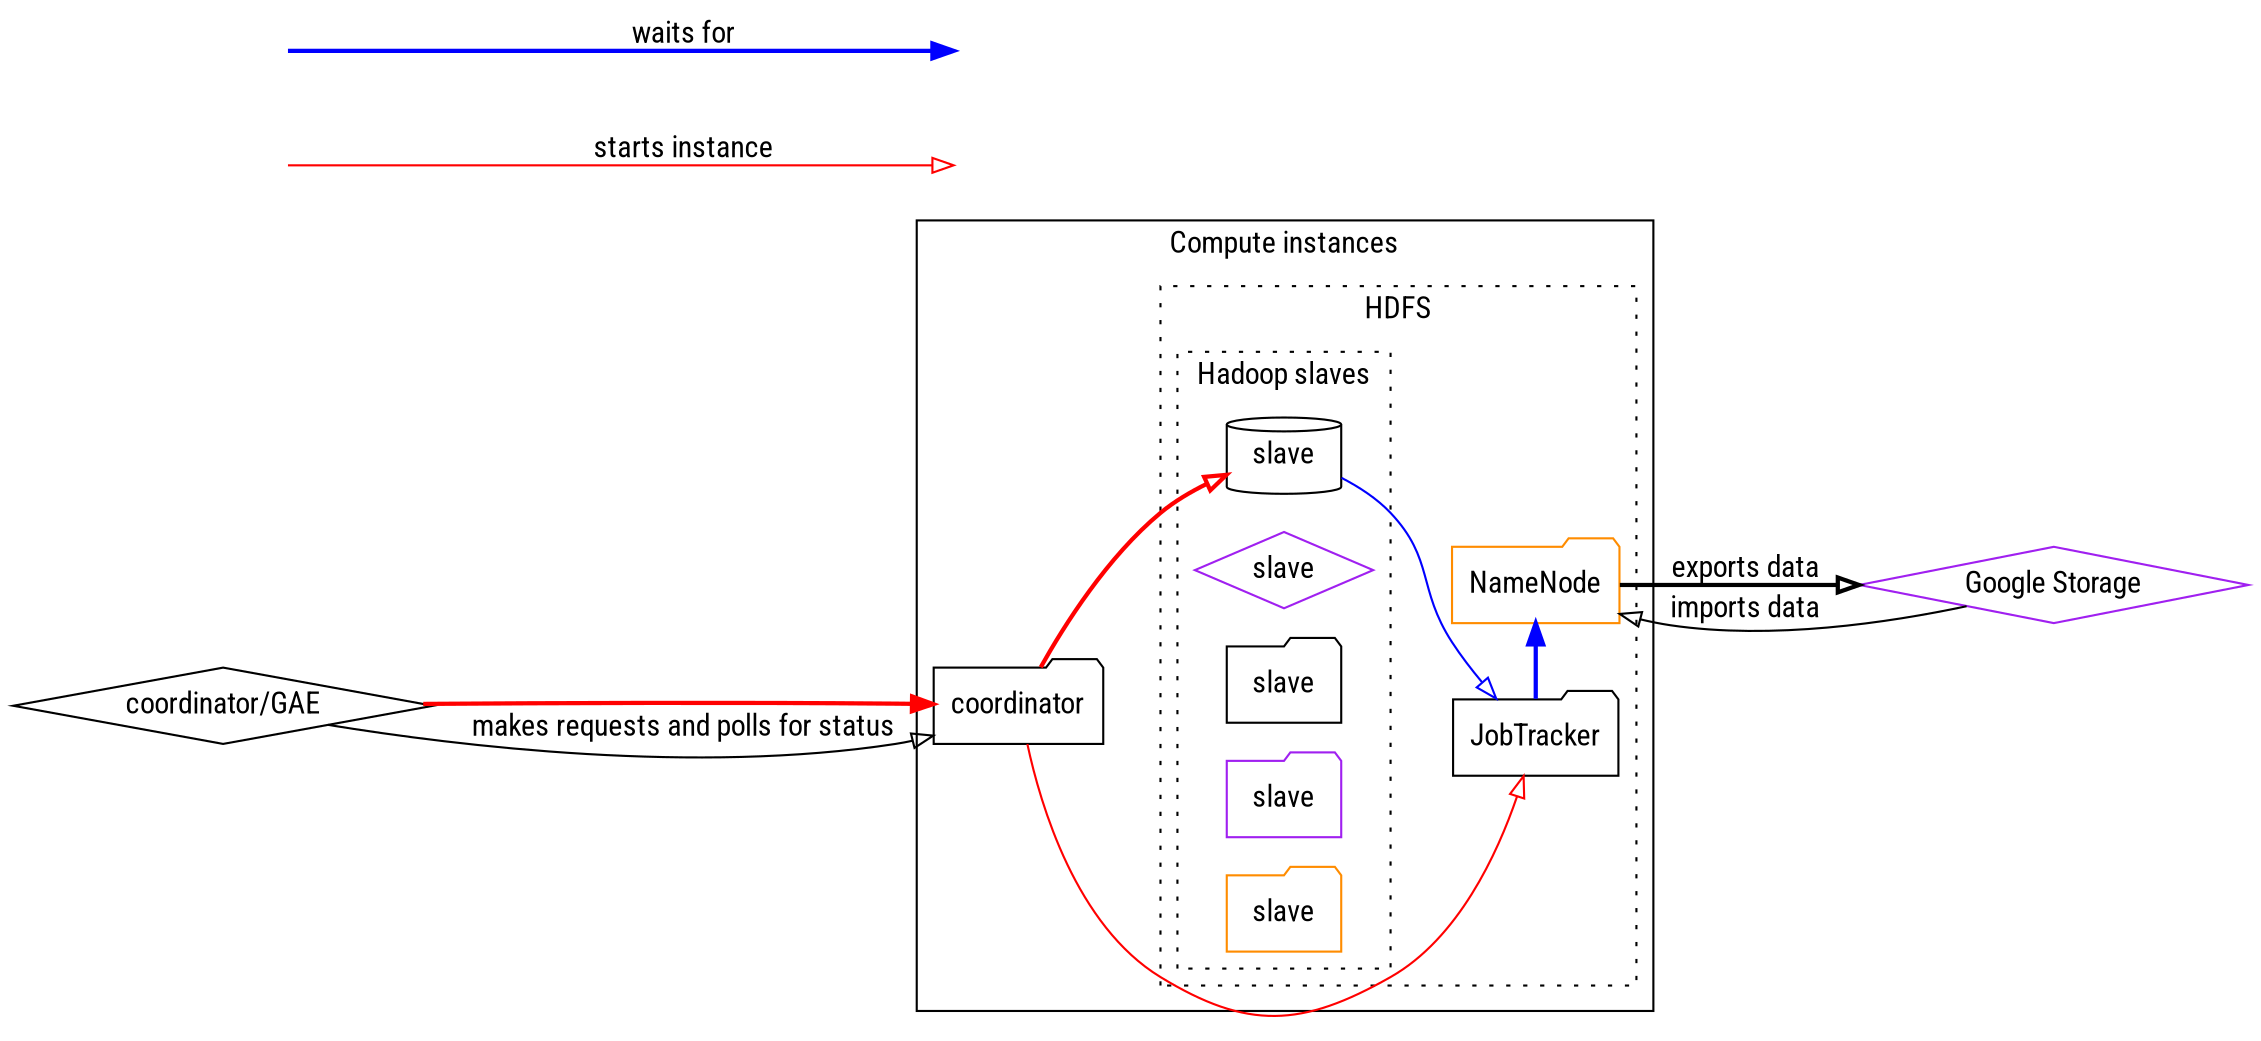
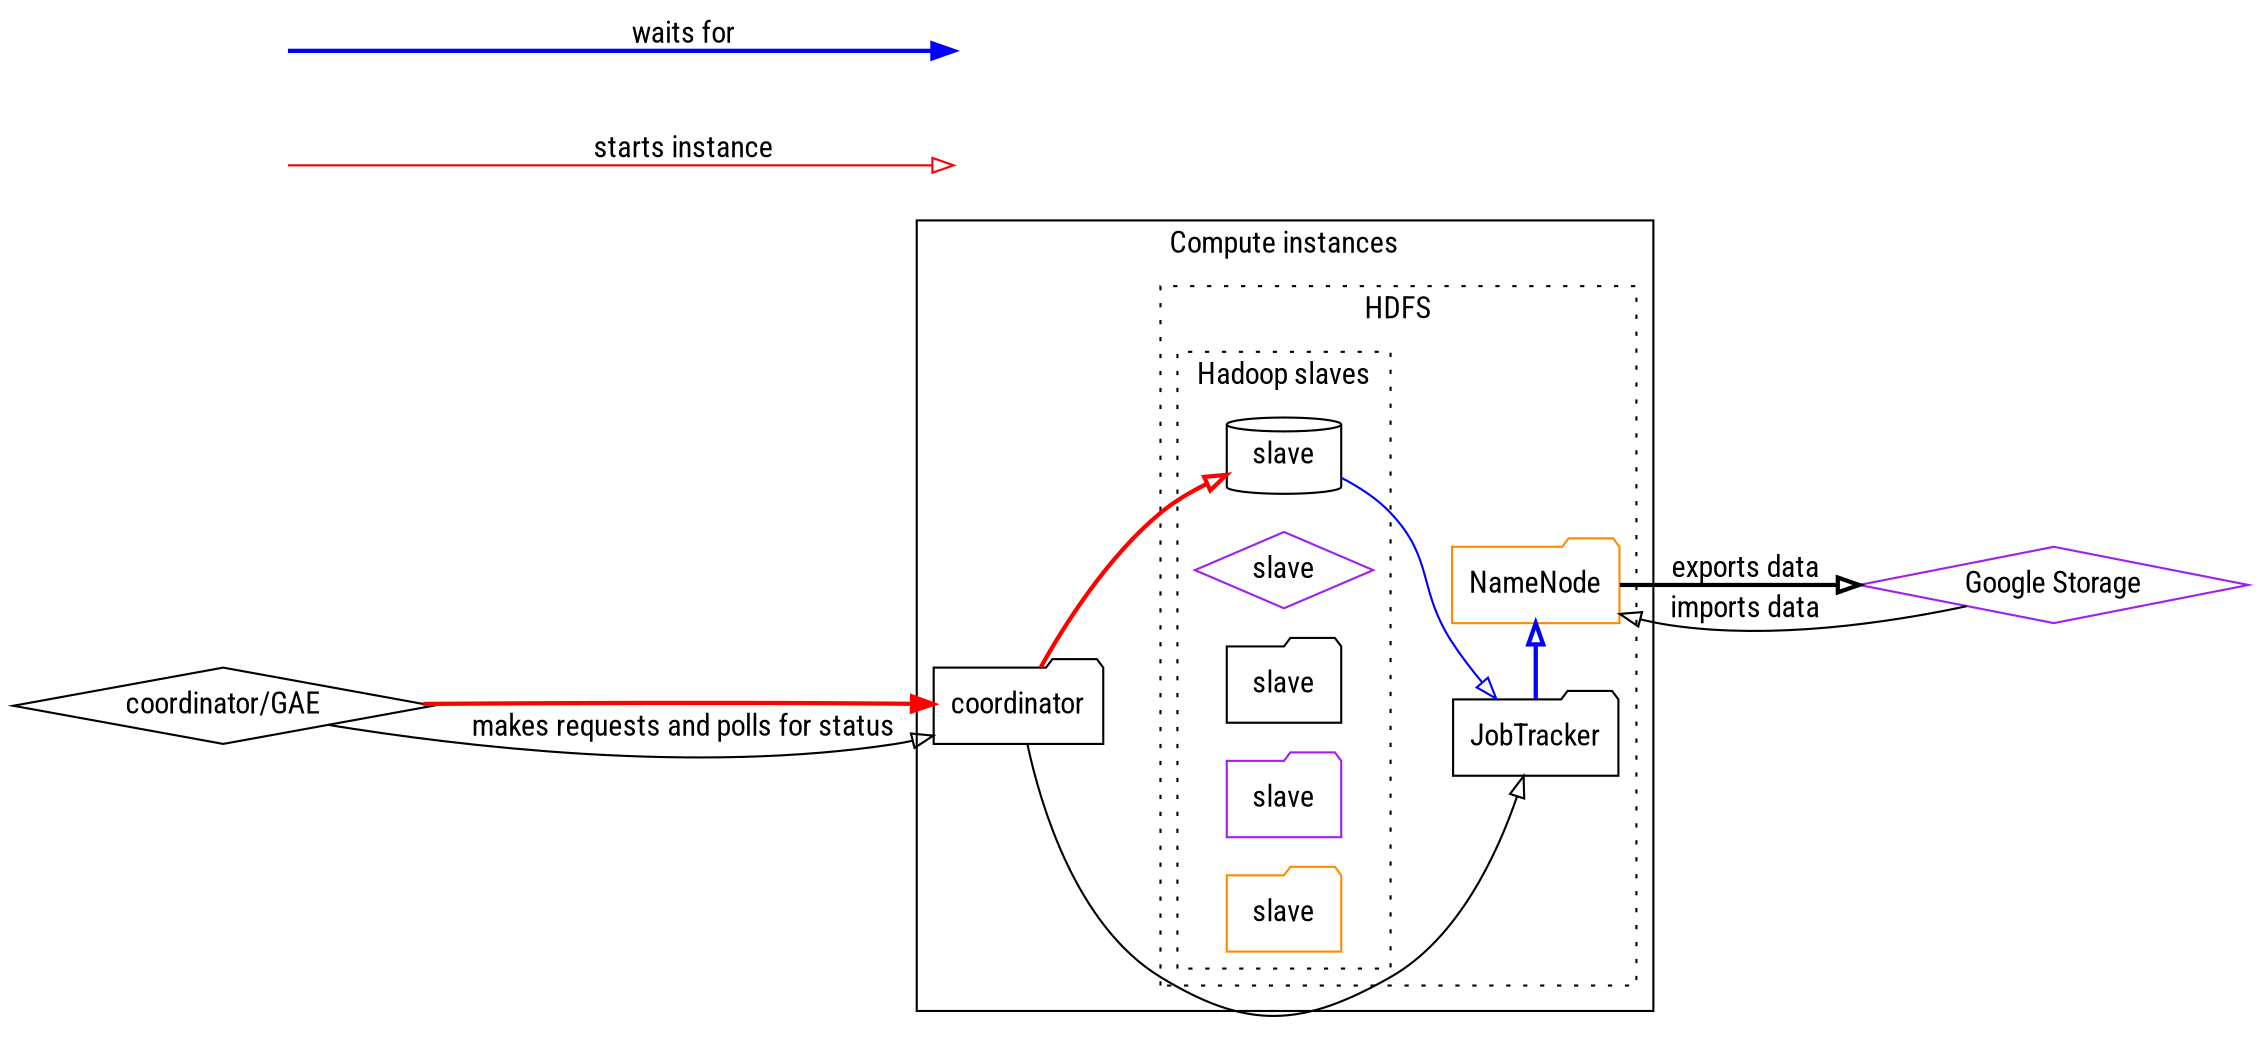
(1536, 672) -> (1536, 672)
(1134, 957) -> (1134, 957)
